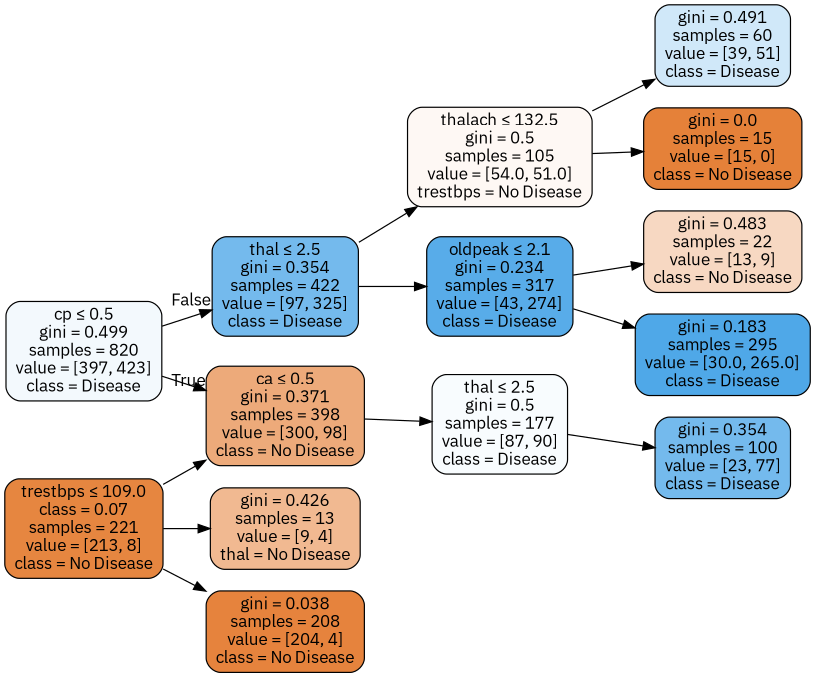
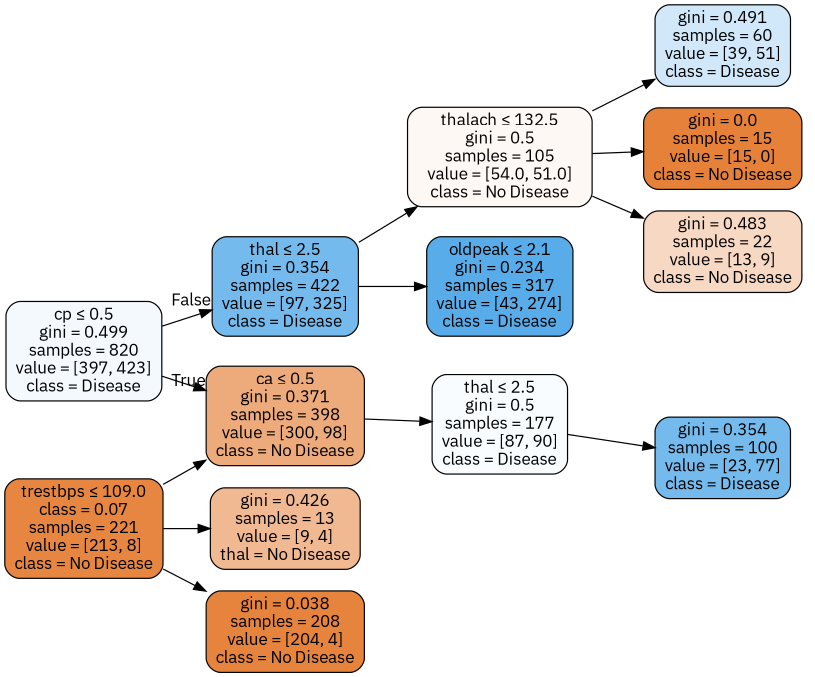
(500, 192) -> (500, 192)
(602, 270) -> (612, 205)
(723, 355) -> none
